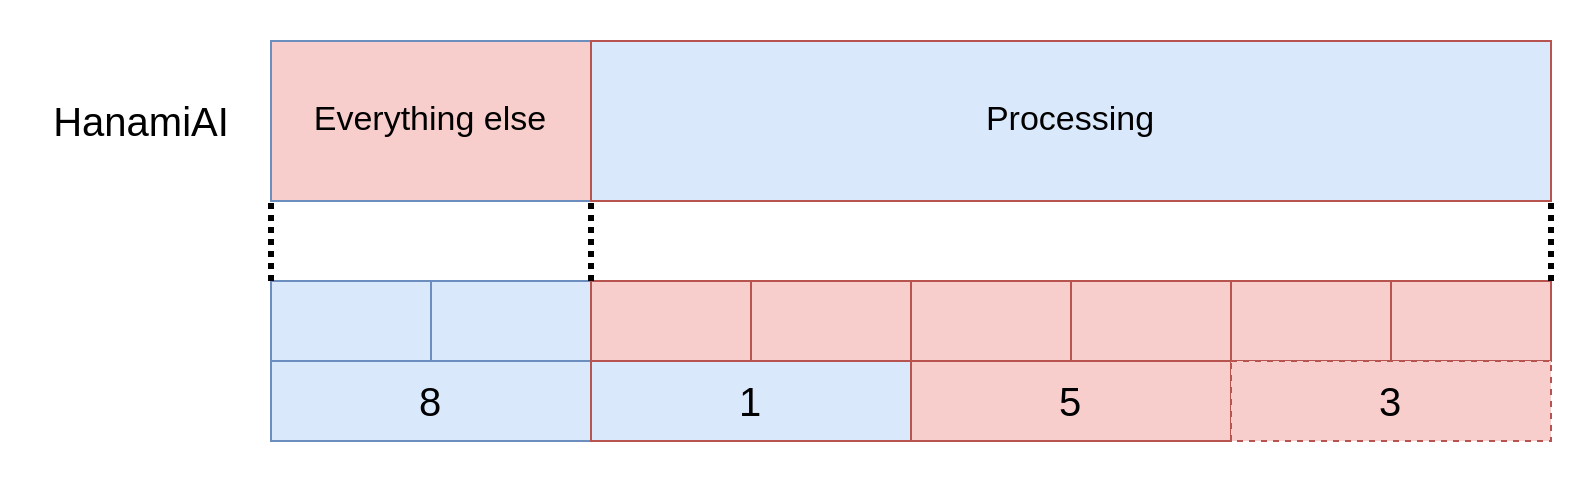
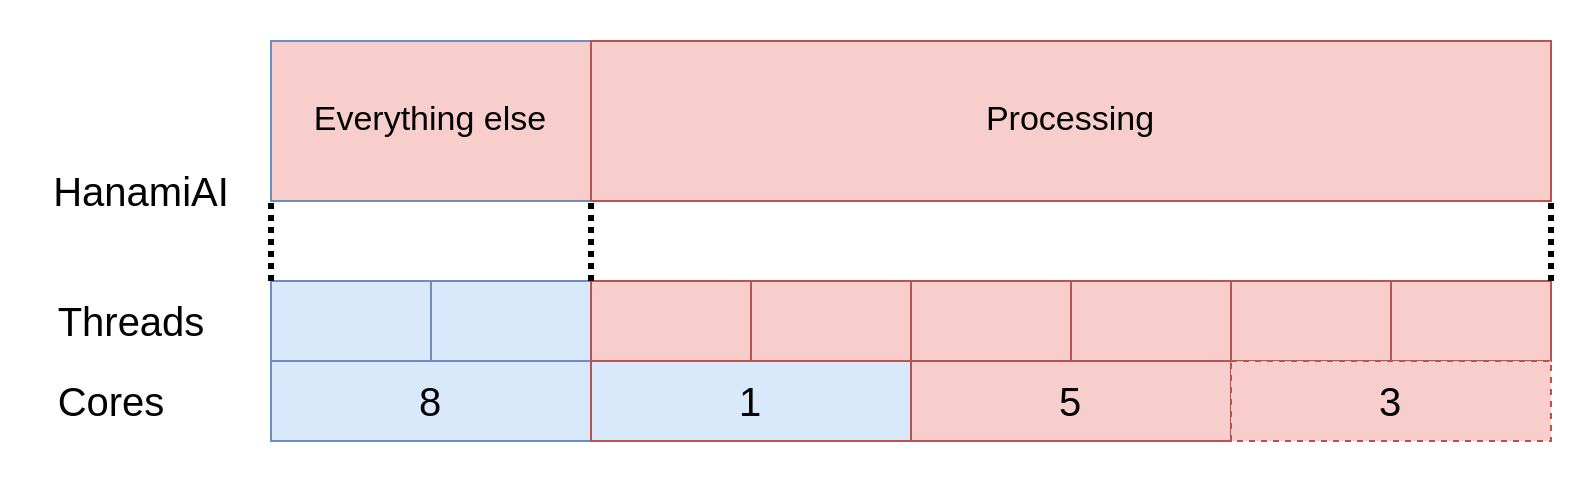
(141, 121) -> (141, 191)
(1071, 121) -> (1071, 121)
none -> (131, 321)
none -> (111, 401)
